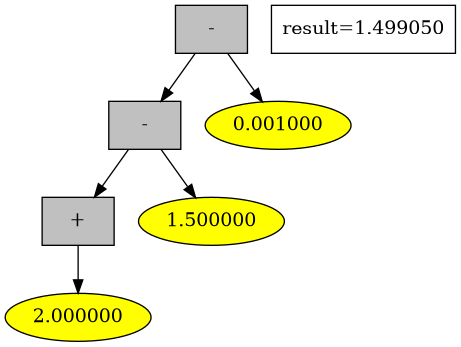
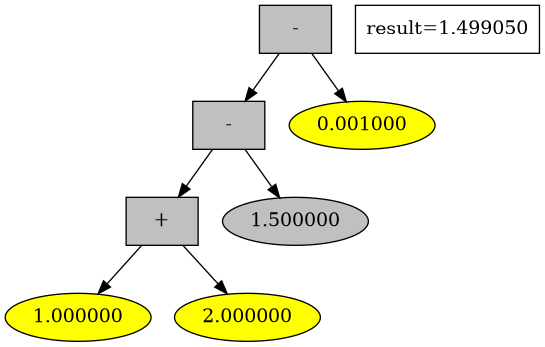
(211, 221) -> (295, 221)
none -> (78, 317)
